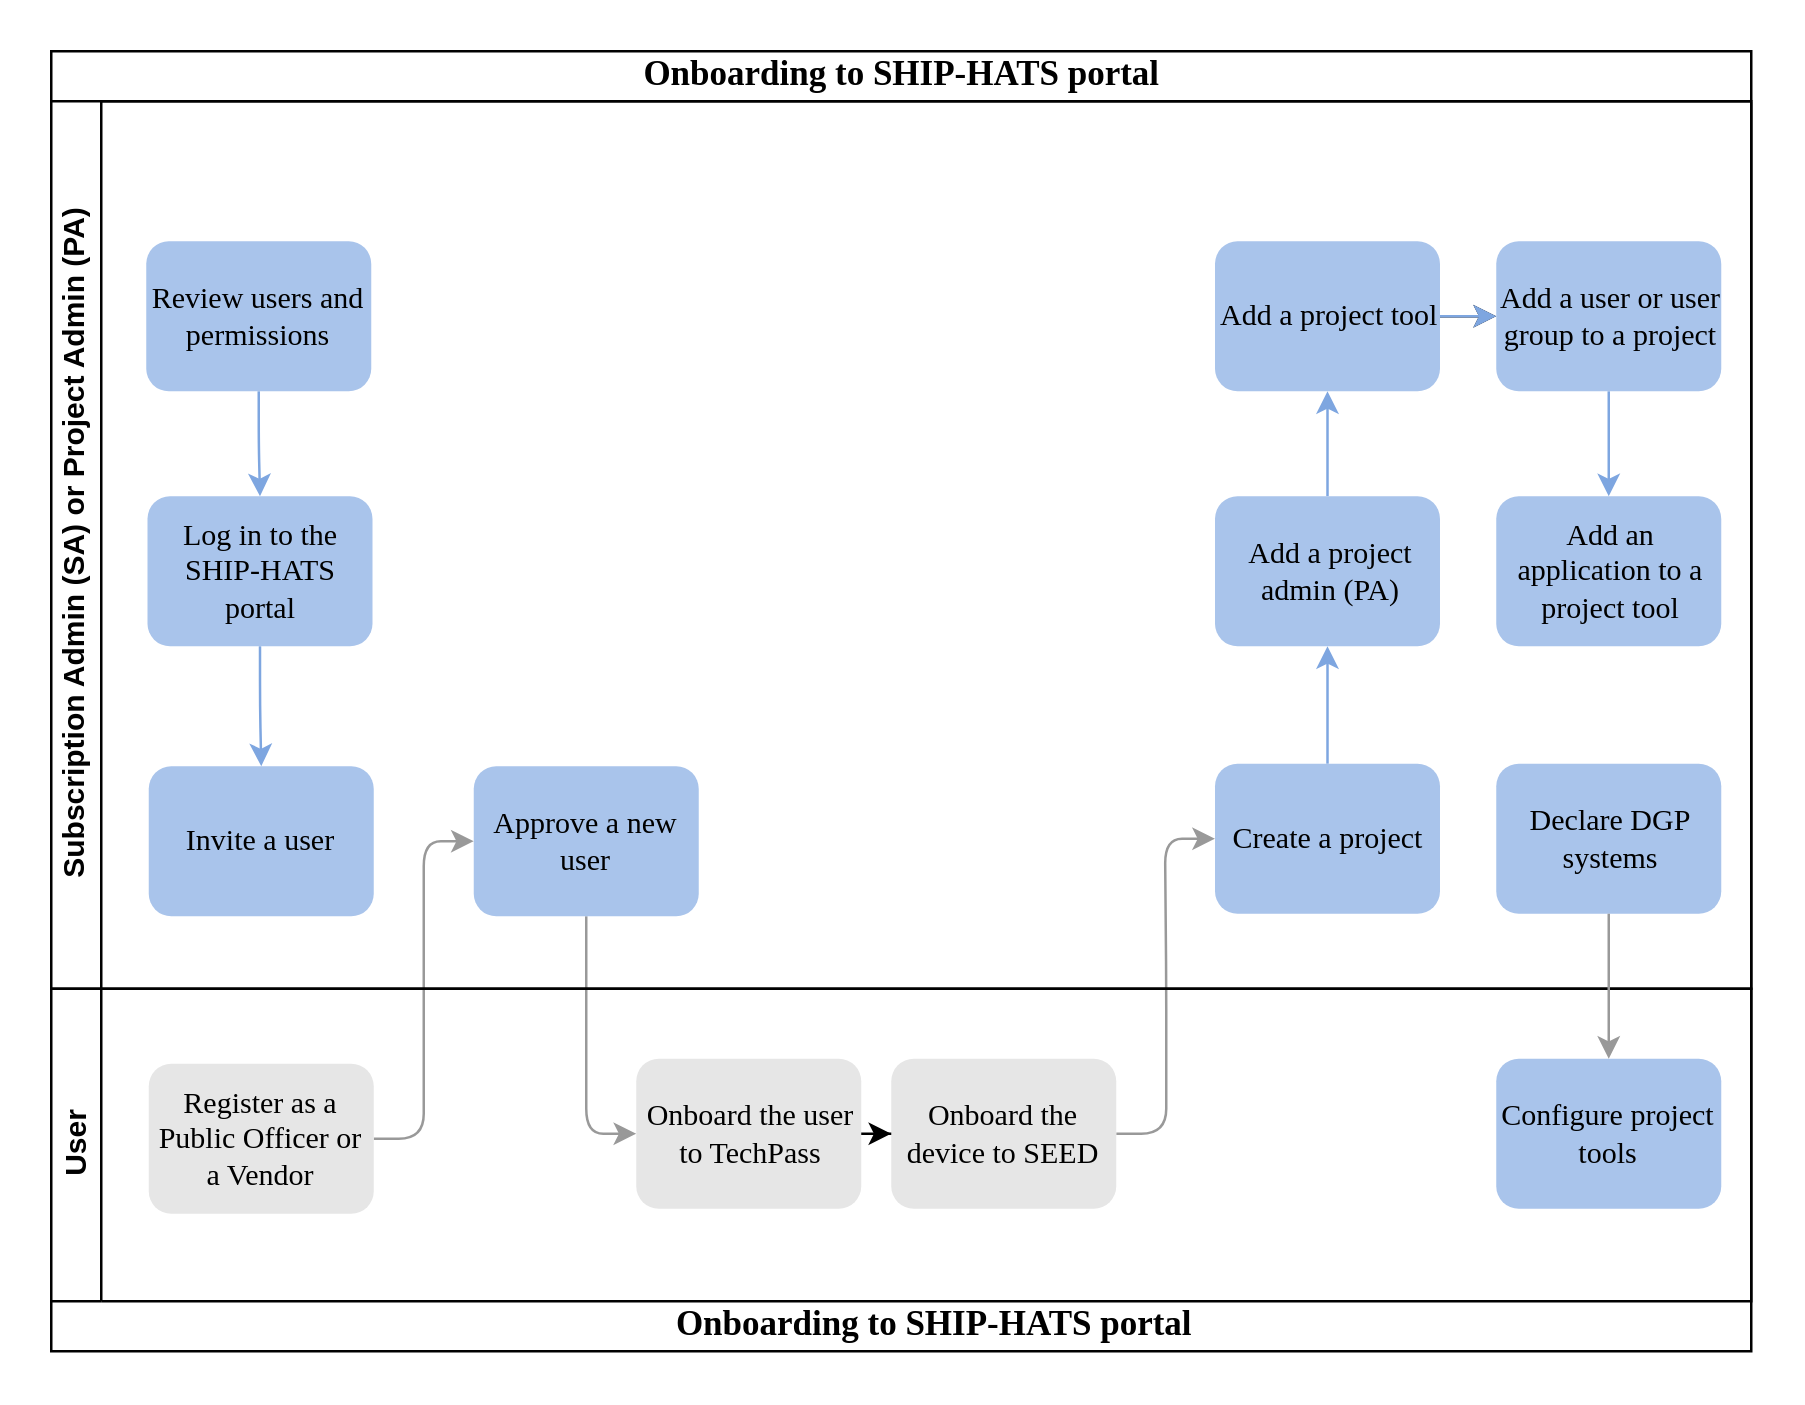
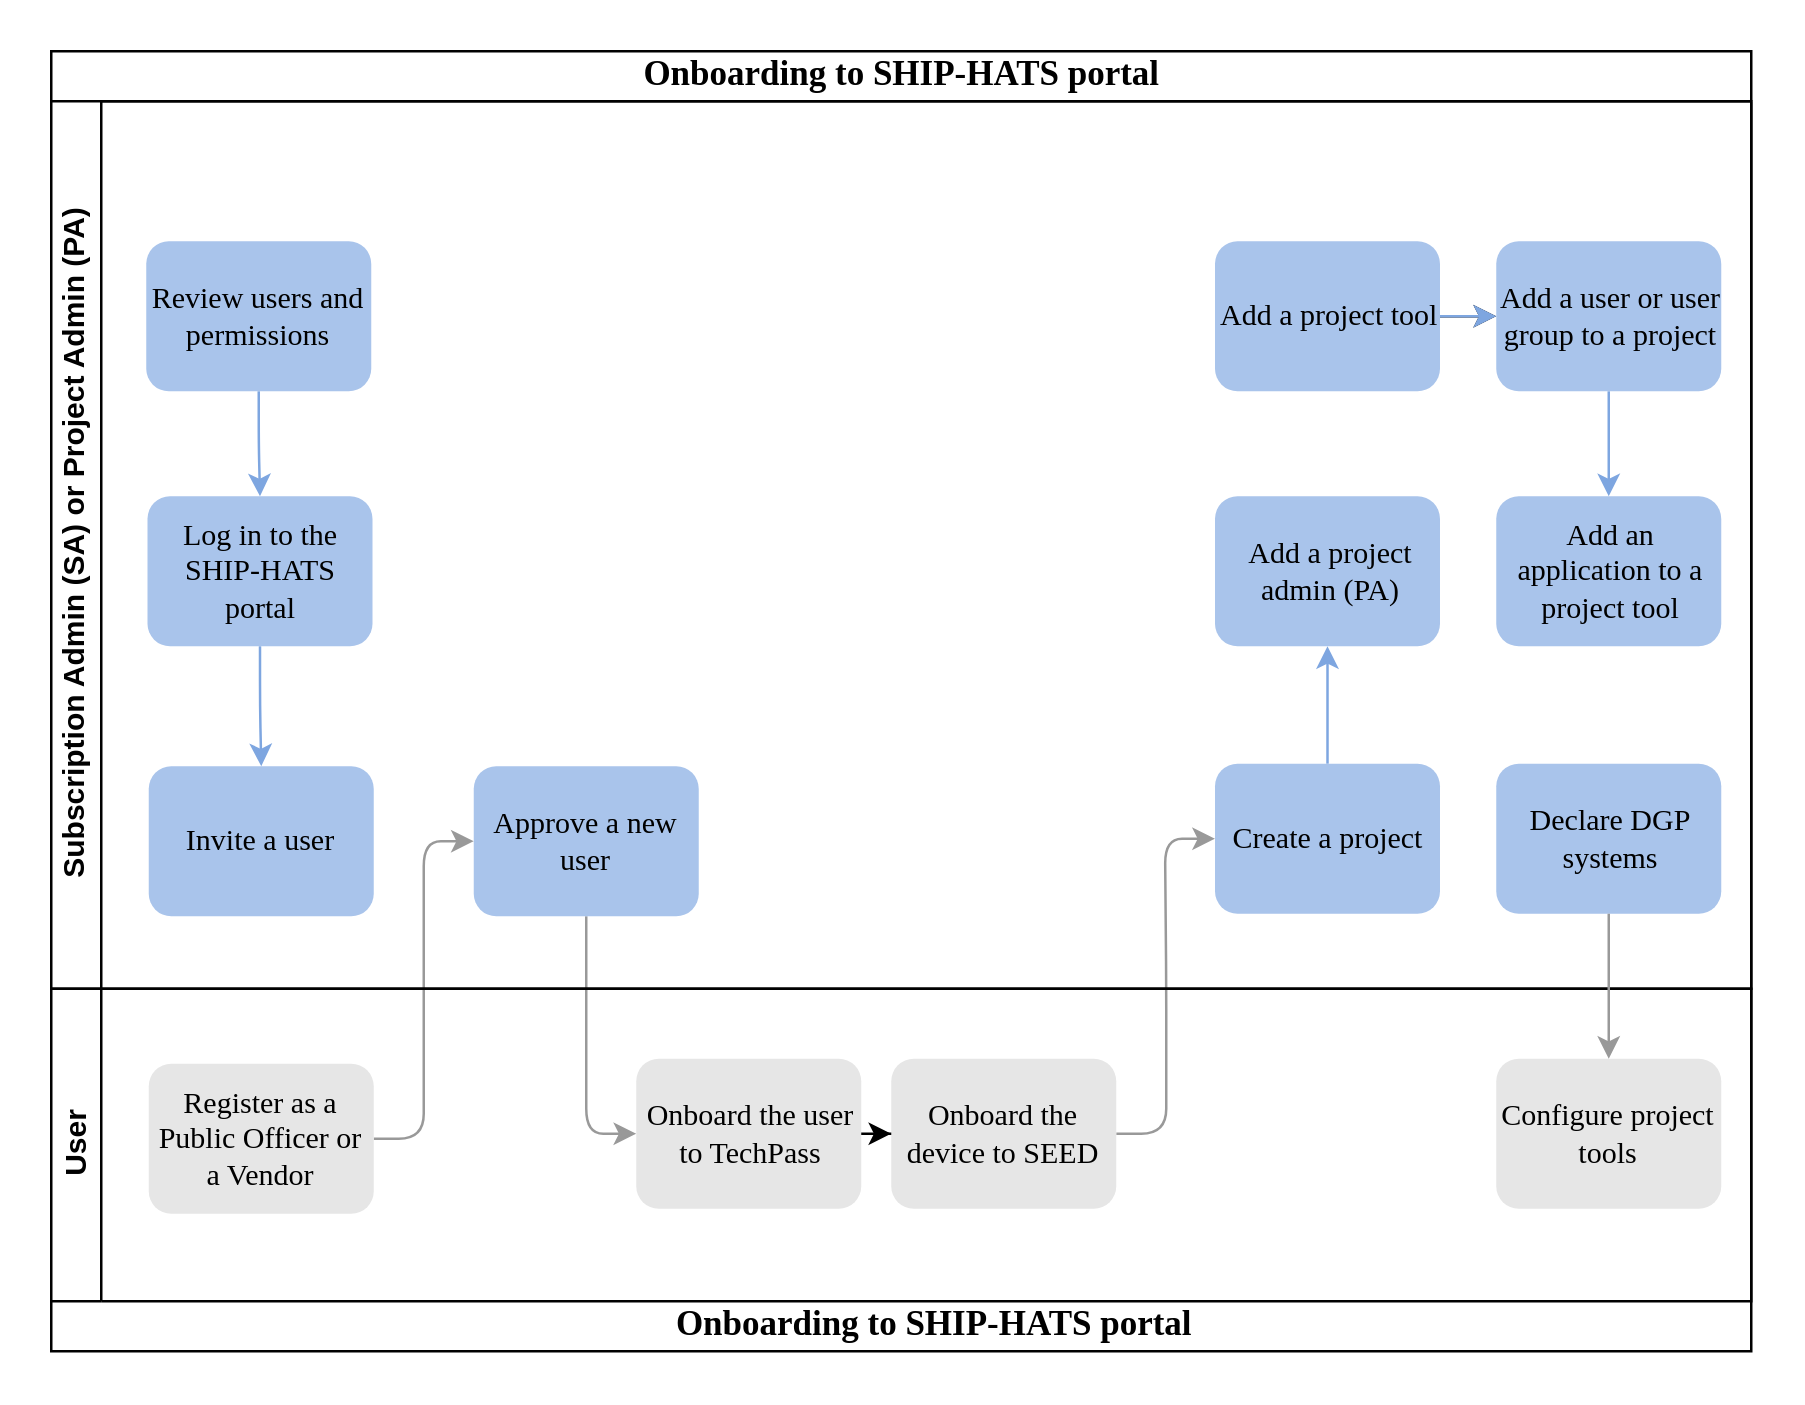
(1328, 452) -> none
(1609, 1134) -> (1609, 1134)
